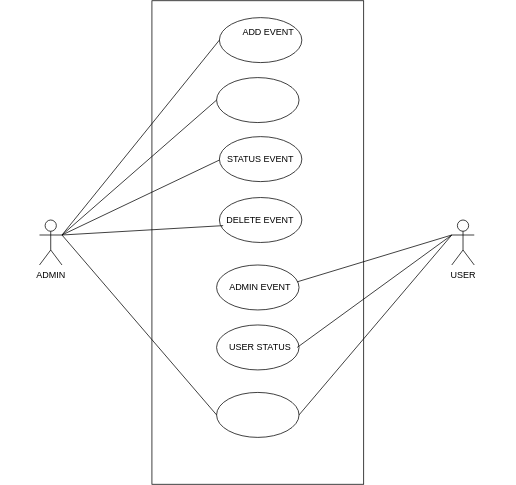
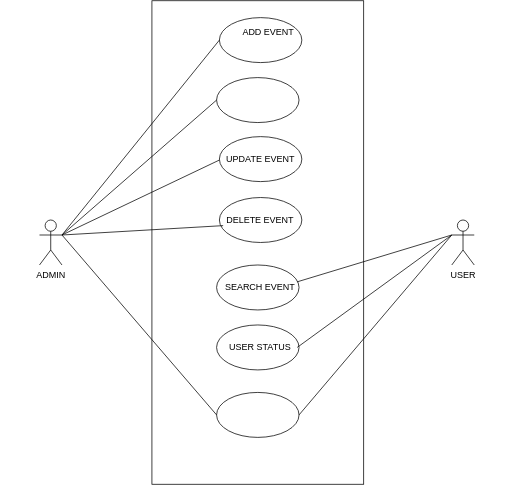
(261, 159) -> (261, 159)
(260, 288) -> (260, 288)
